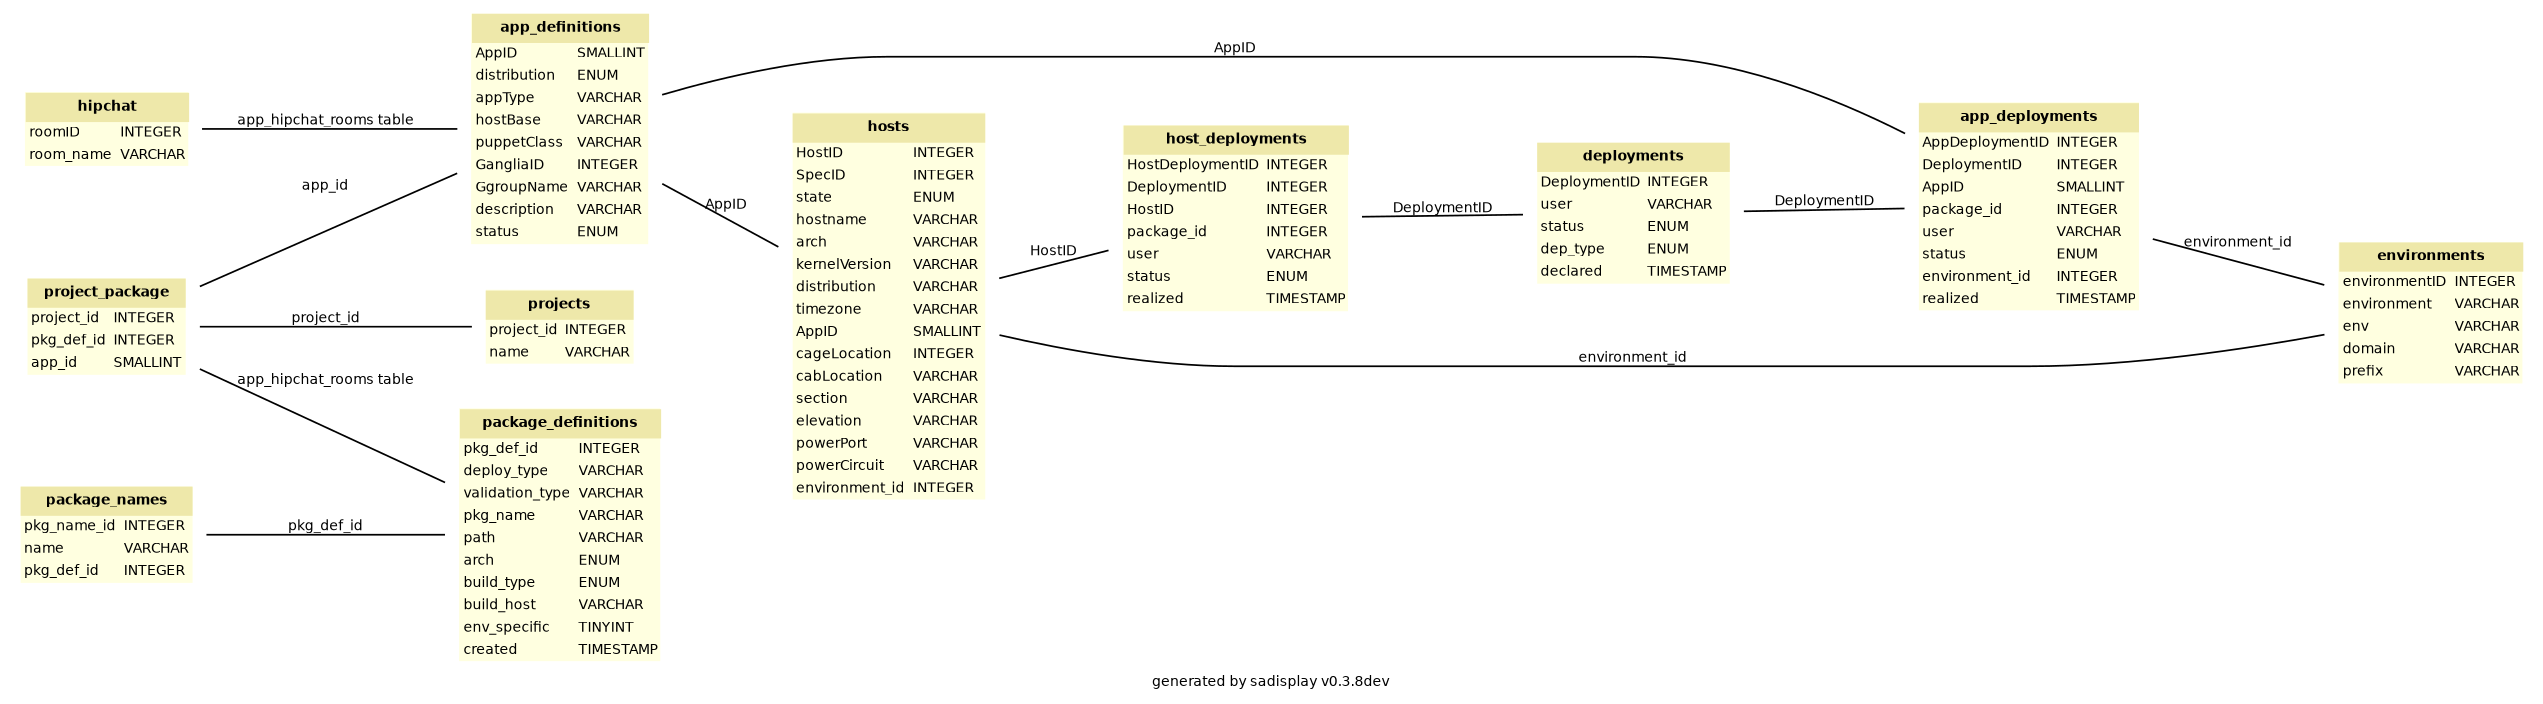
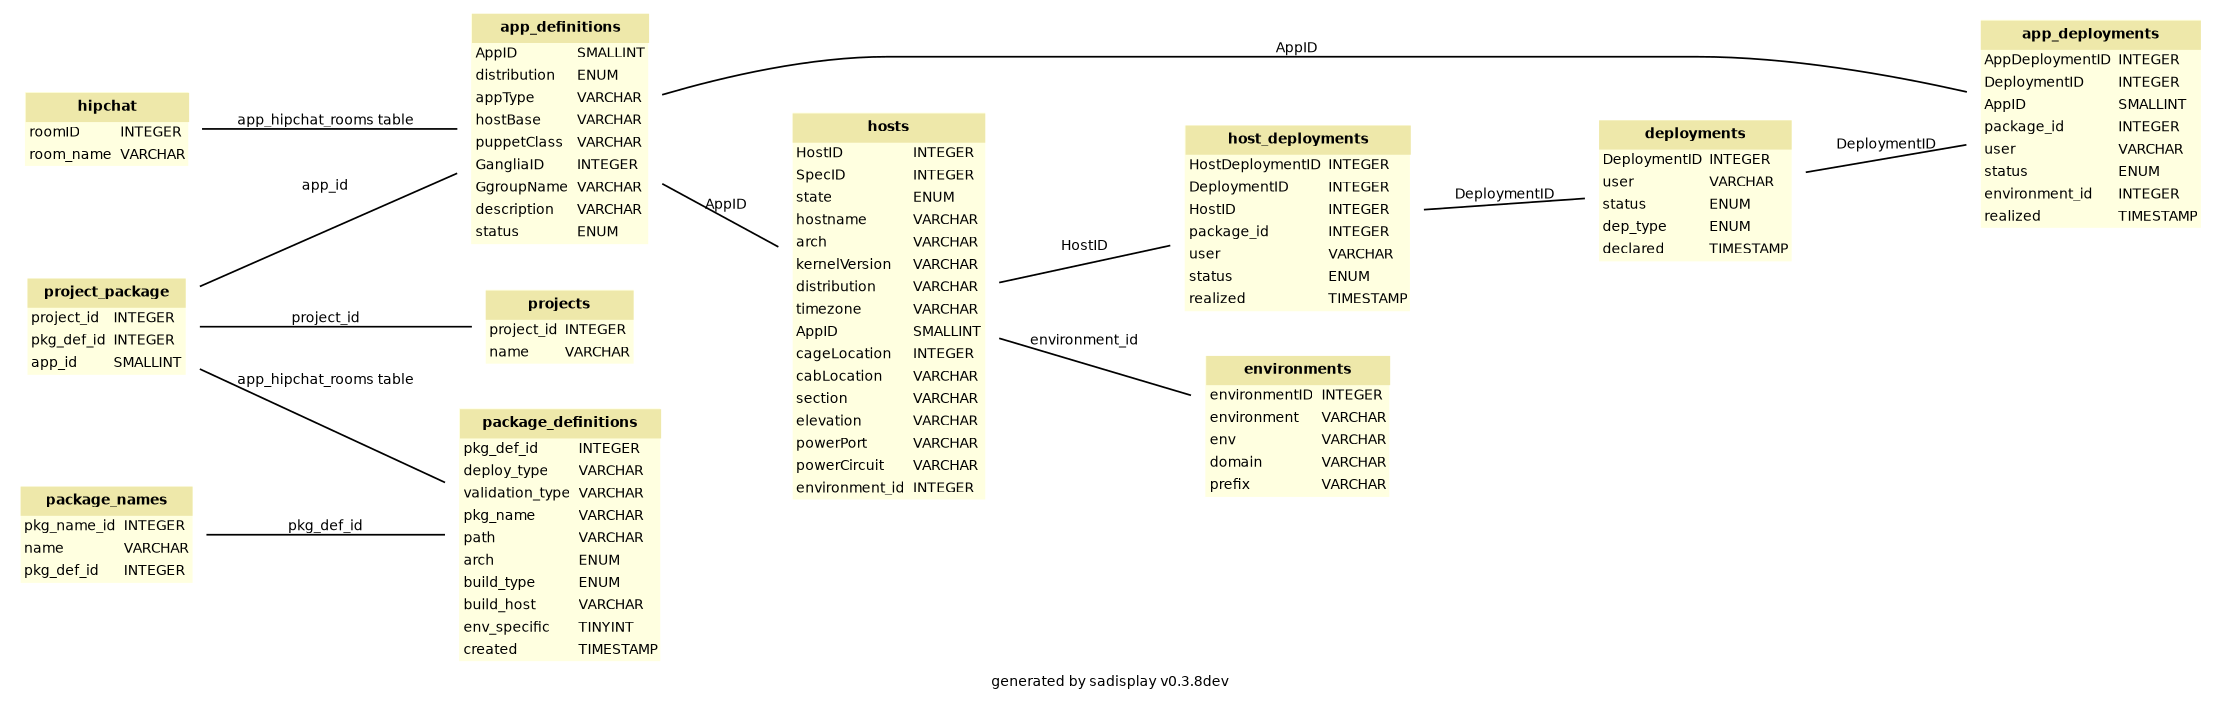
(2239, 262) -> none
